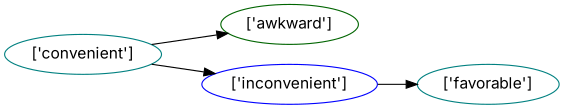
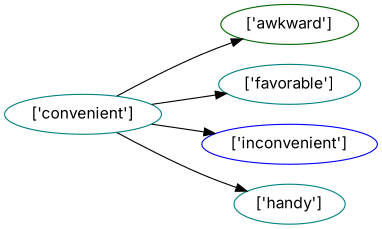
(392, 84) -> (184, 100)
none -> (290, 204)
